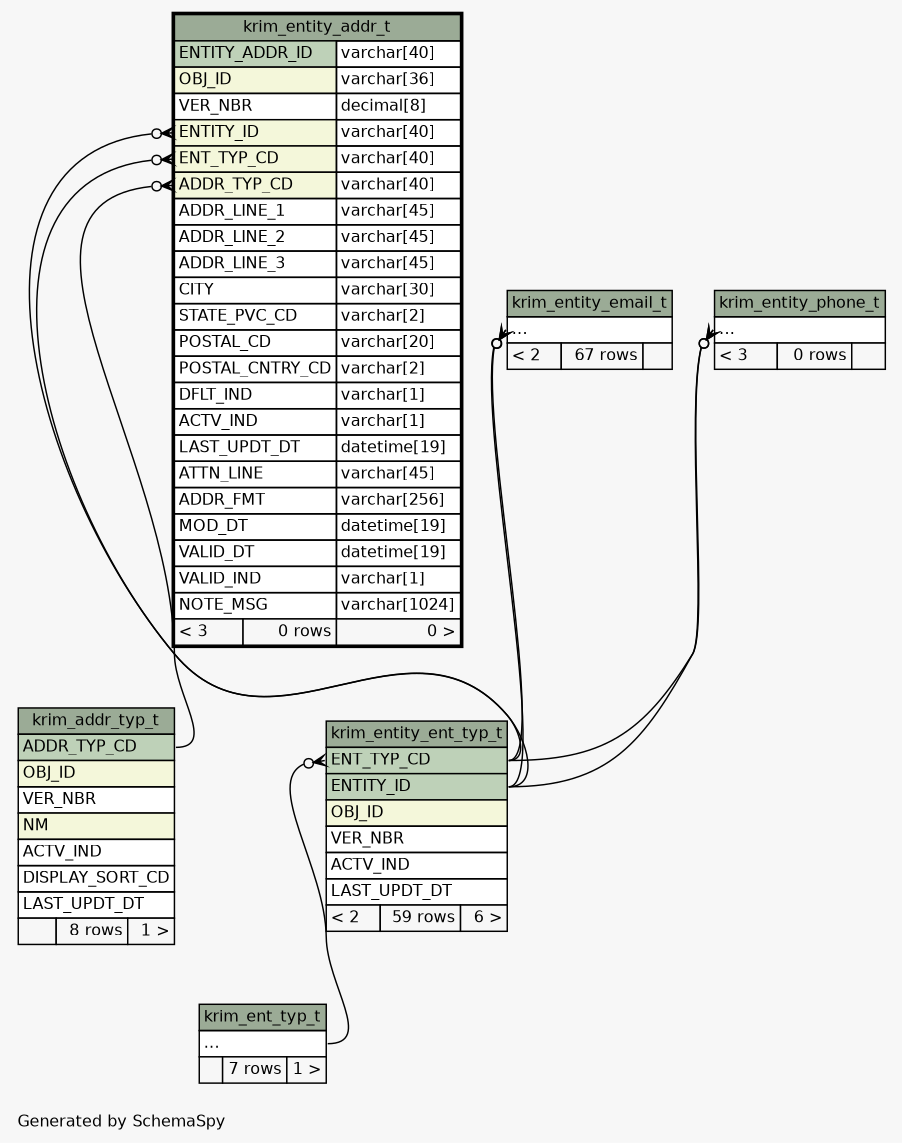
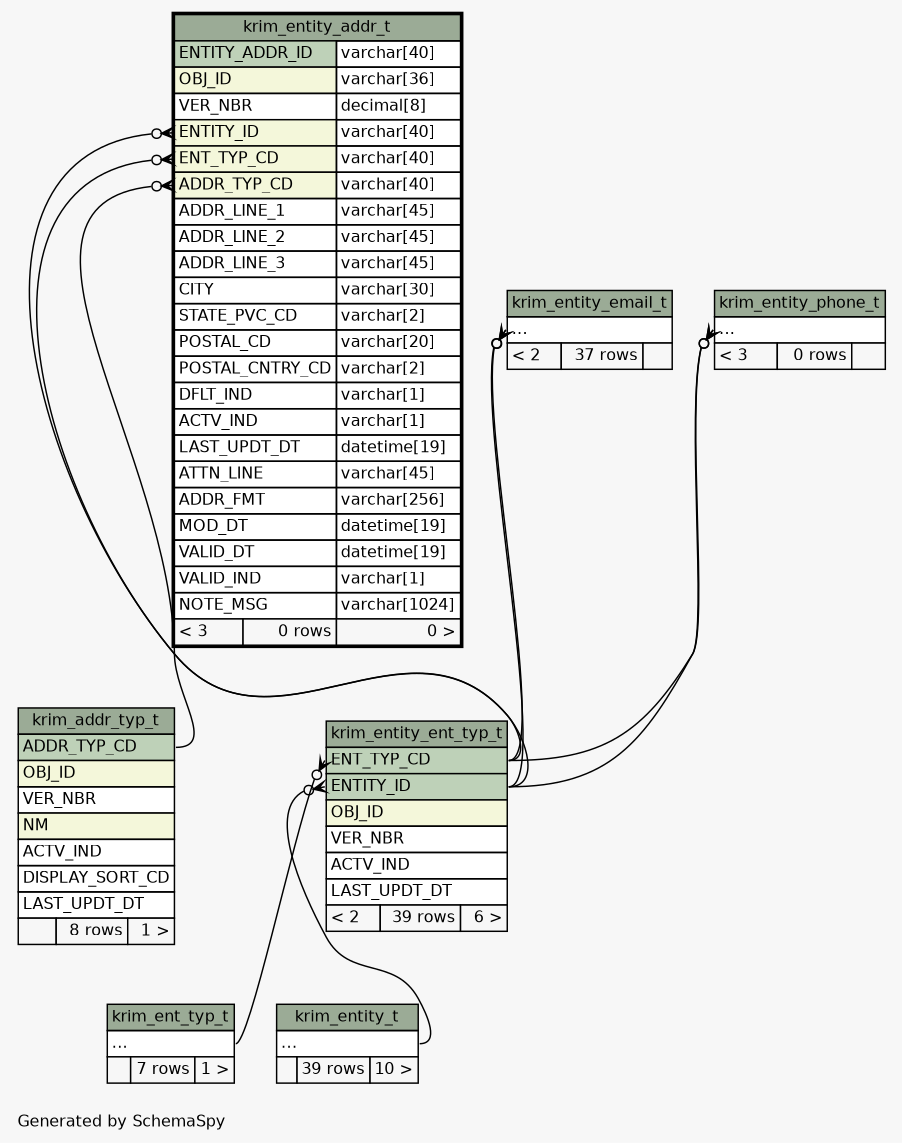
(607, 355) -> (607, 355)
(424, 917) -> (424, 917)
none -> (347, 1044)
